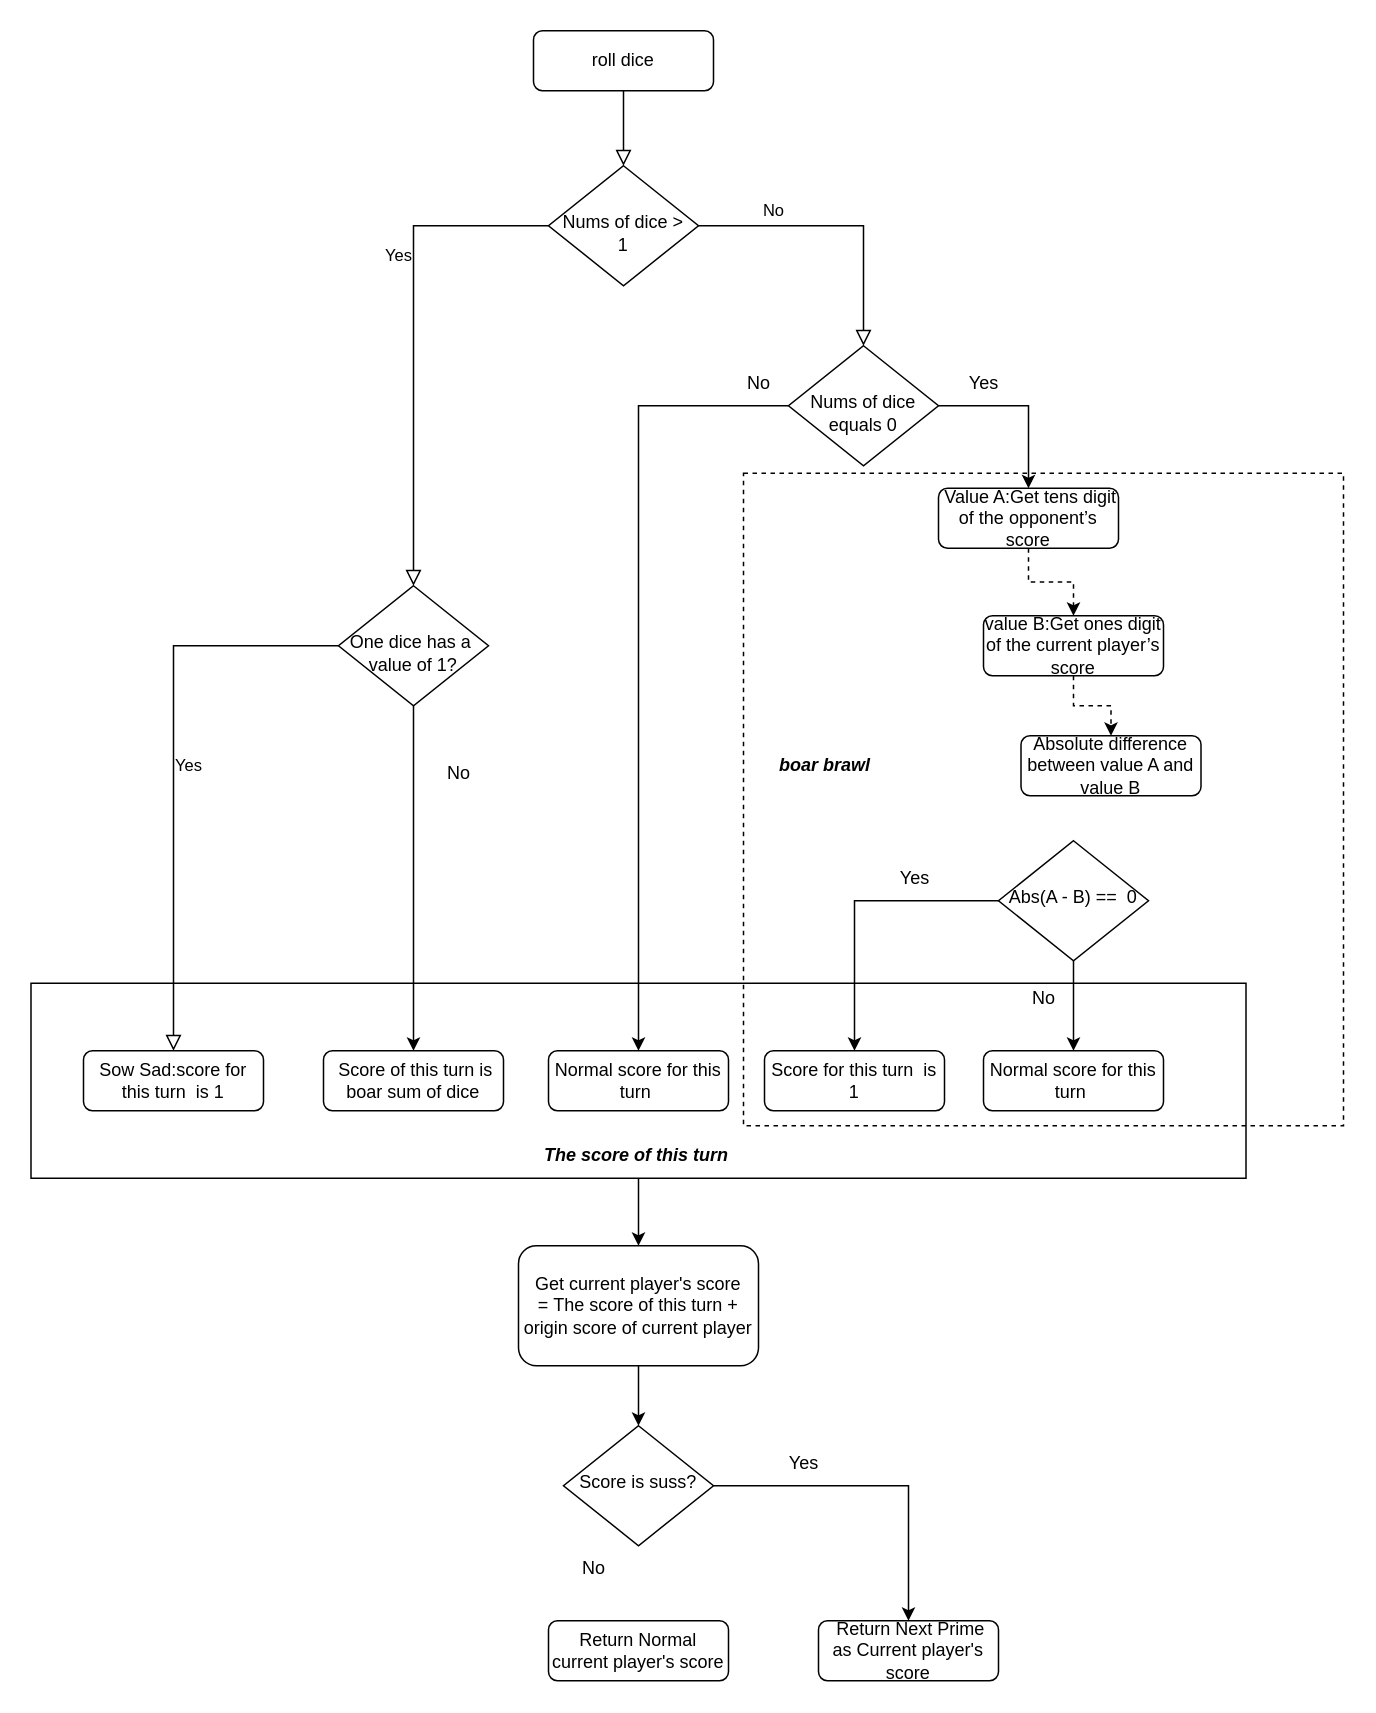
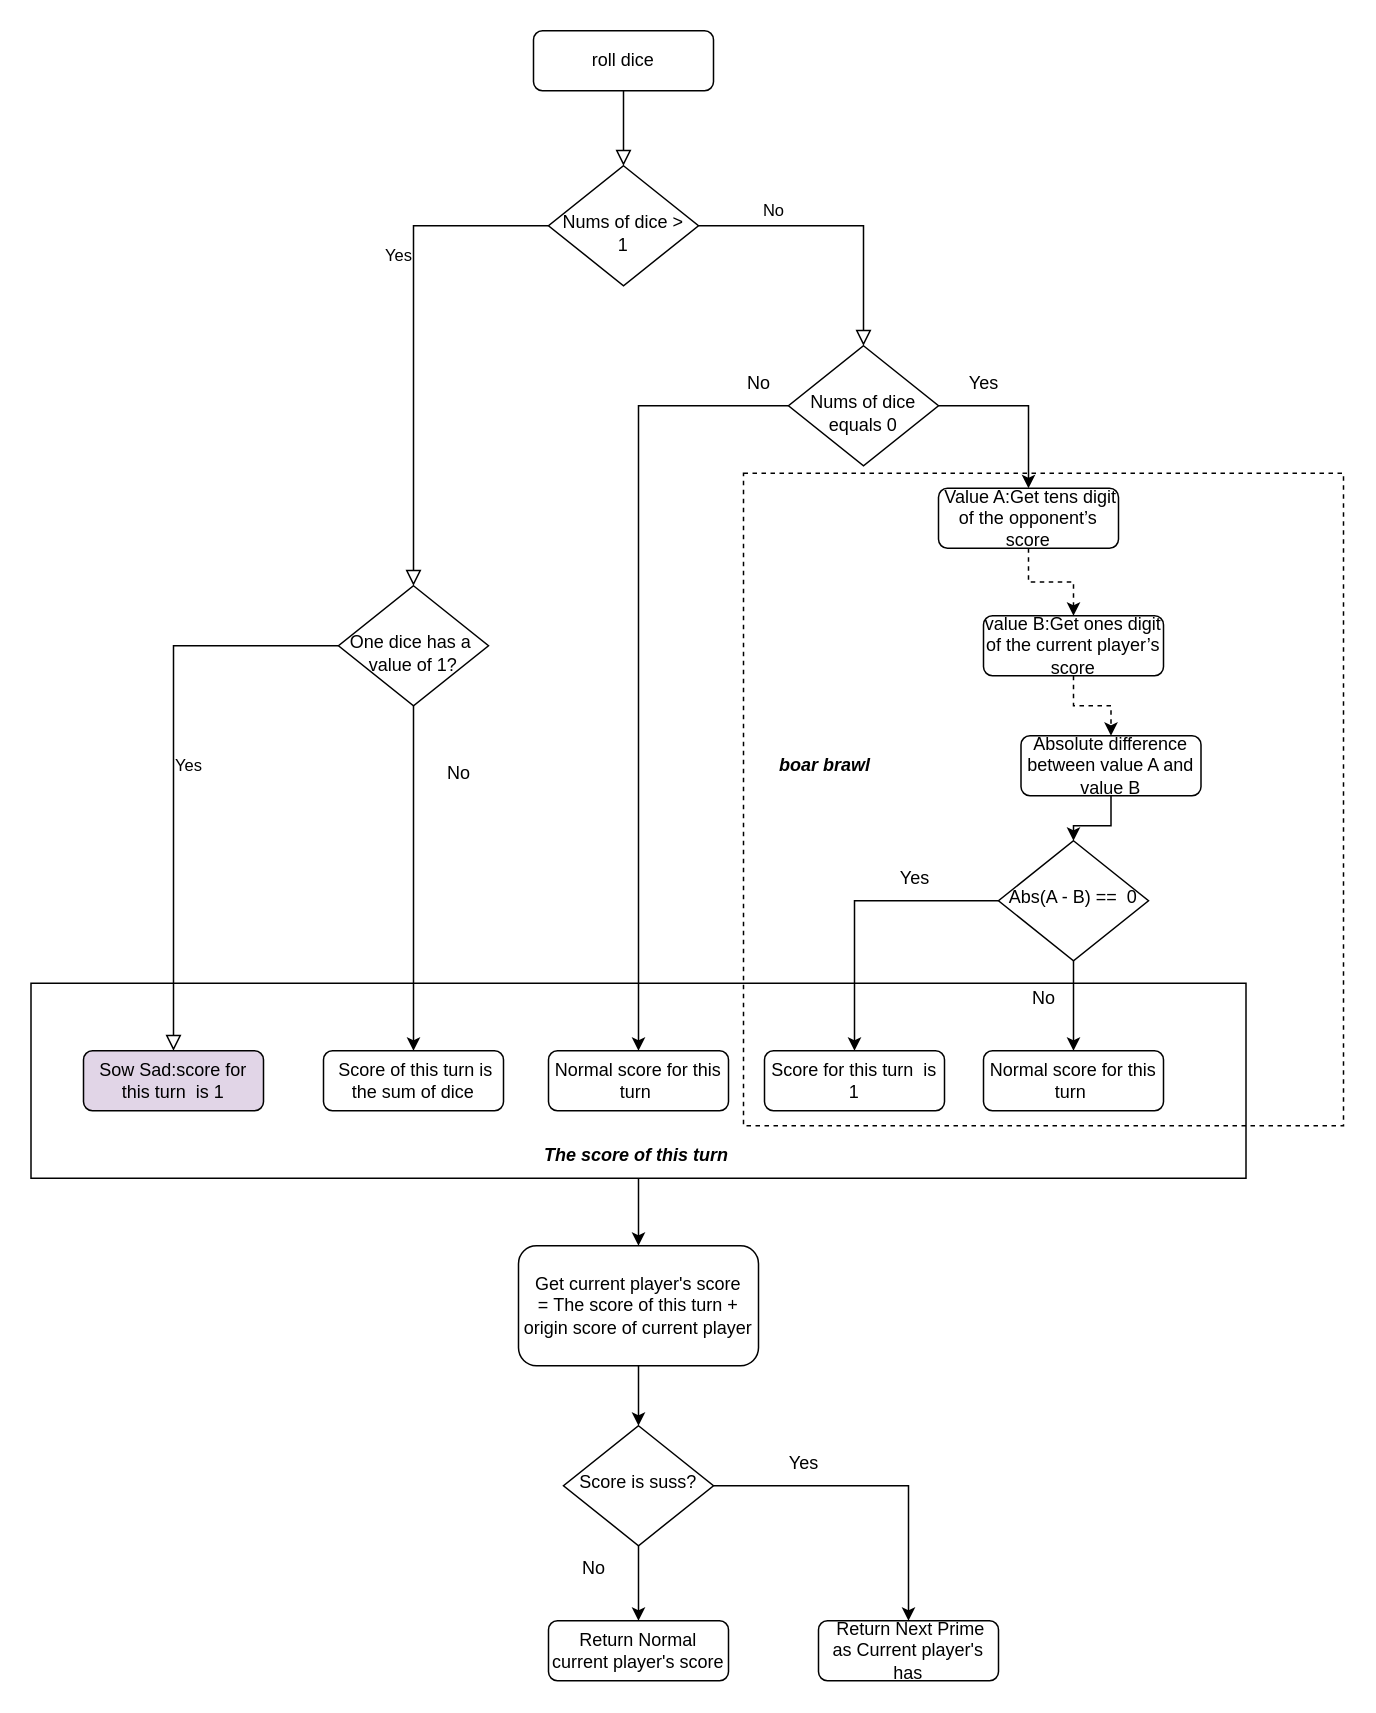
none -> (1105, 826)
(173, 1081) -> (173, 1081)
(413, 1081) -> (413, 1081)
none -> (638, 1578)
(908, 1651) -> (908, 1651)
